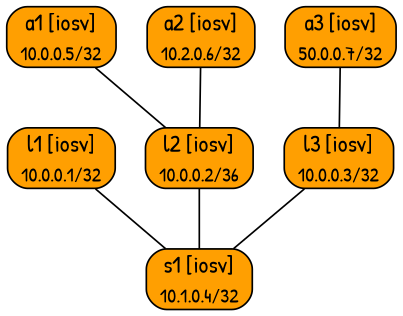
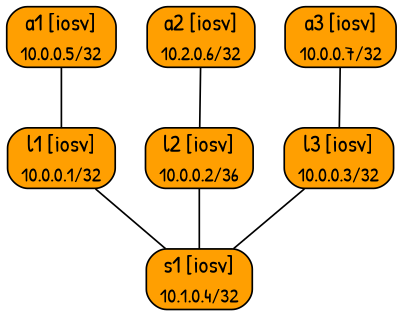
(341, 47) -> (341, 47)
(131, 98) -> (61, 98)
